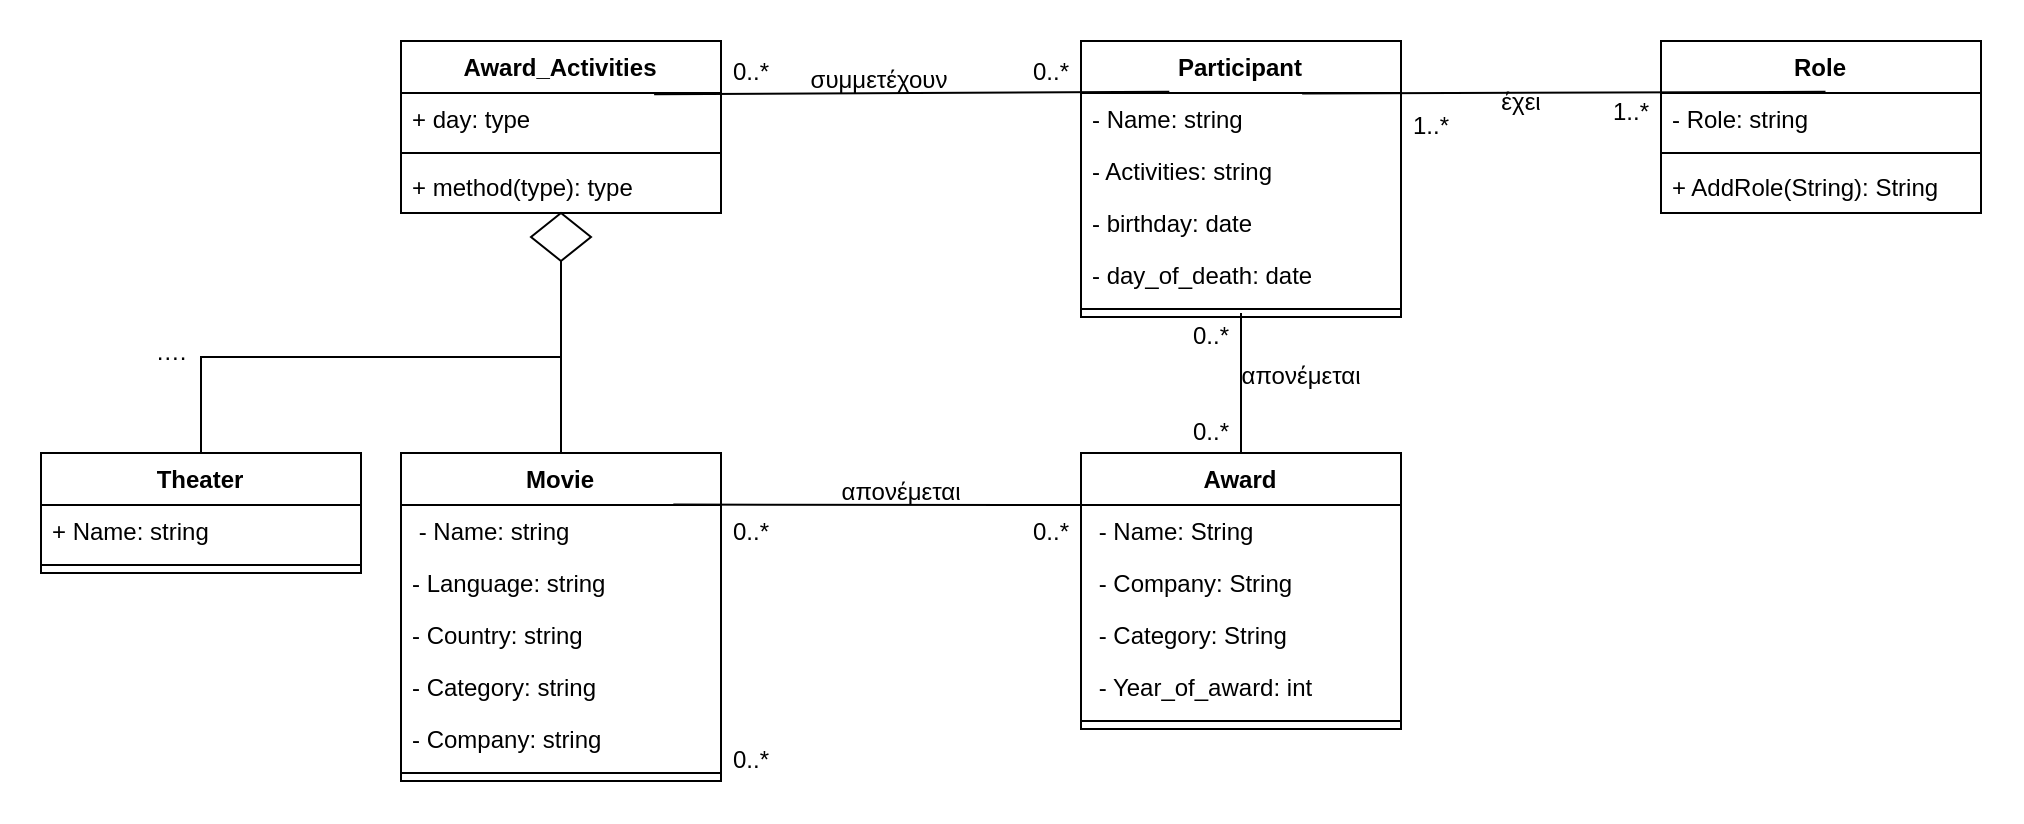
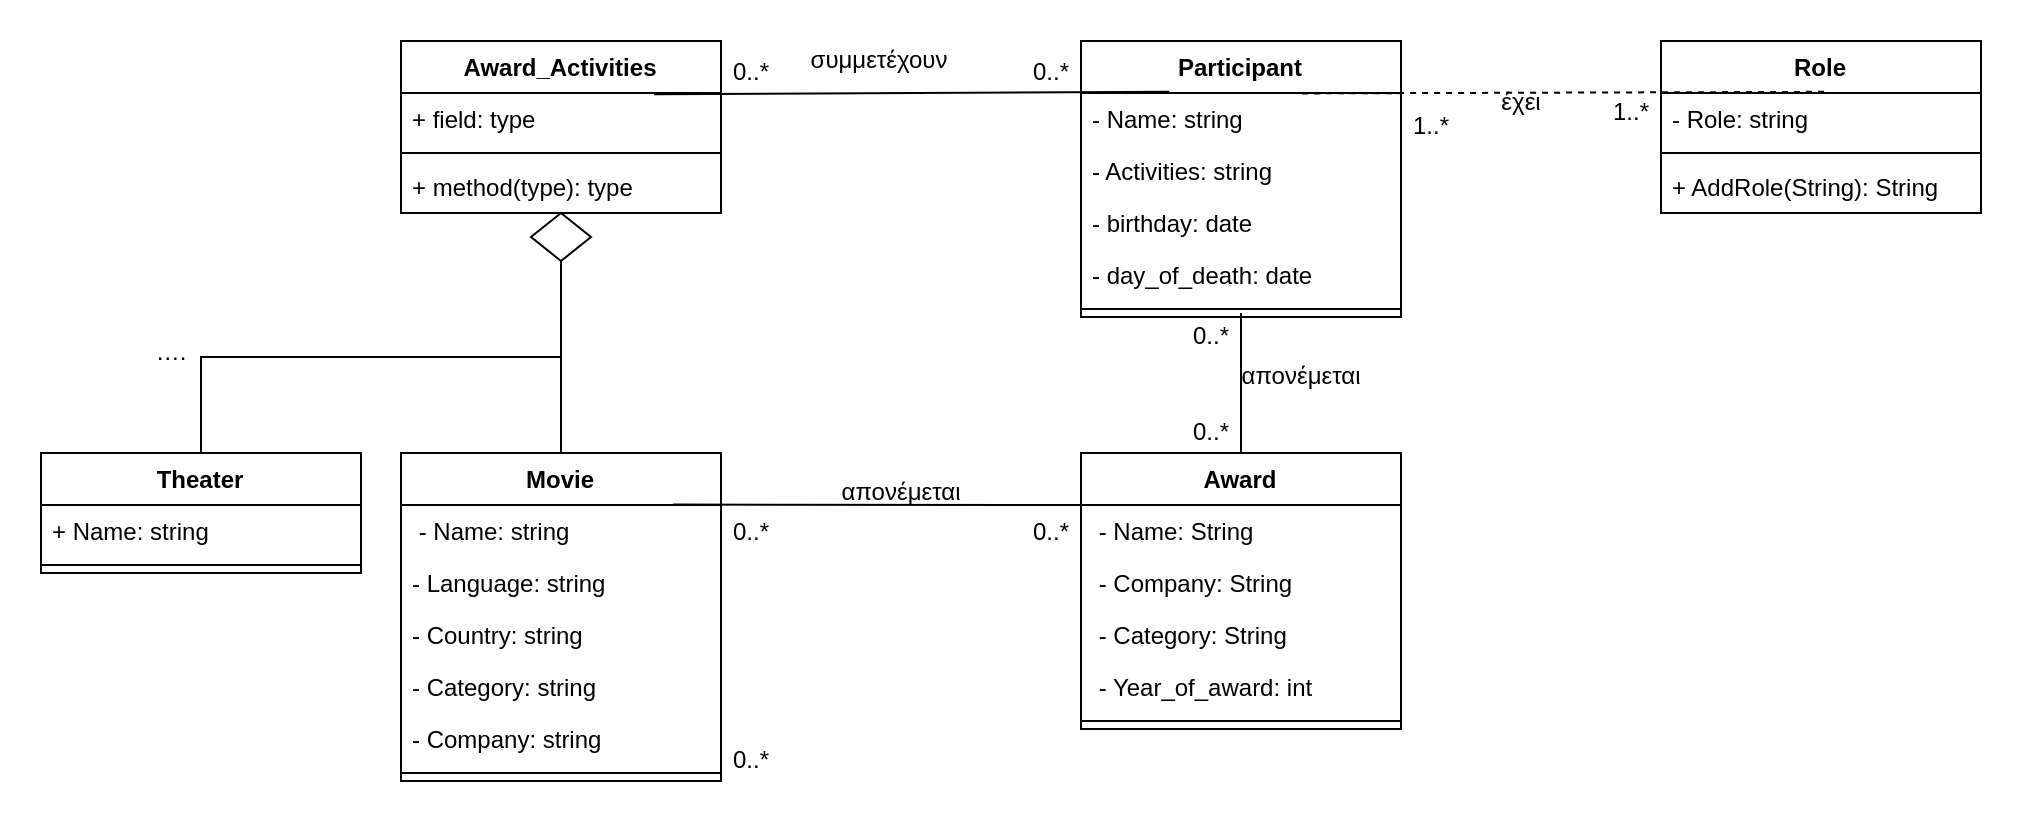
(879, 81) -> (879, 61)
(1614, 92) -> (1614, 92)
(477, 120) -> (484, 120)
